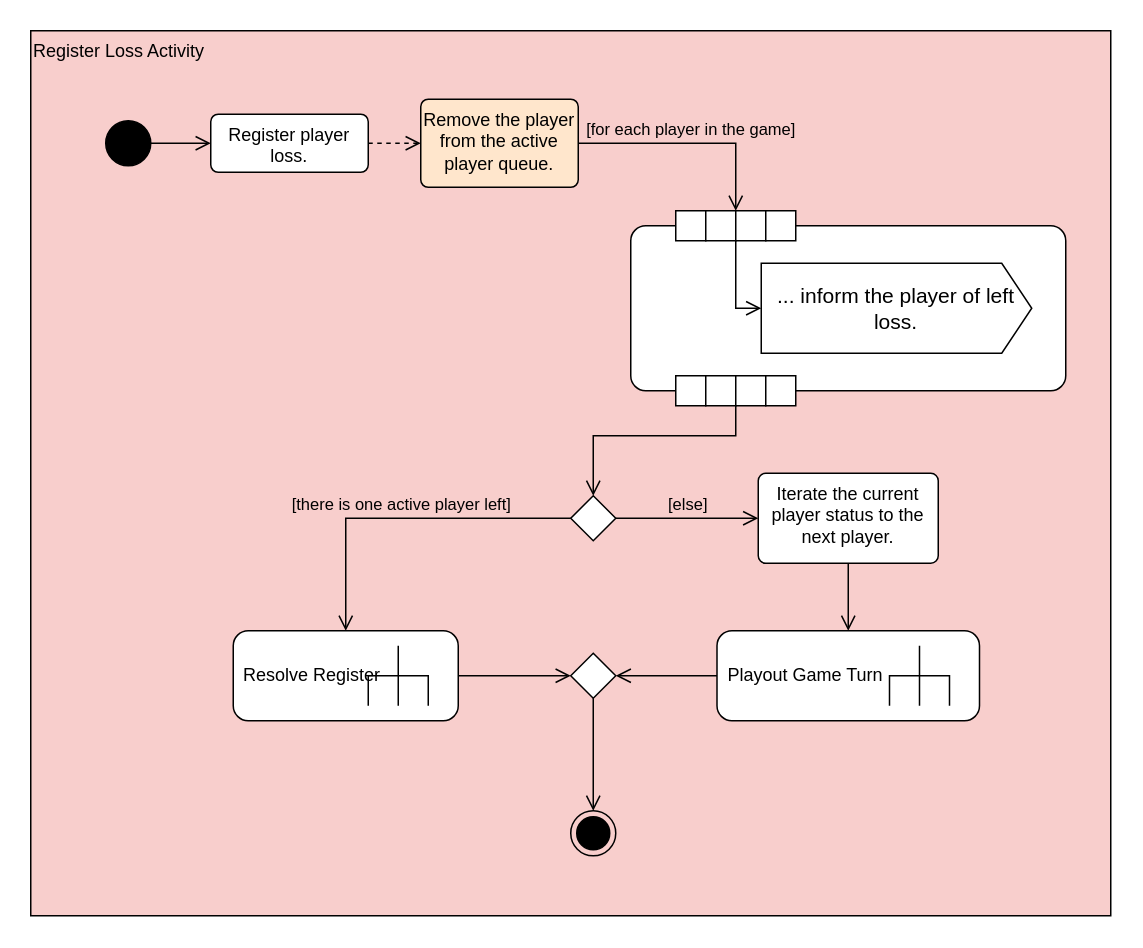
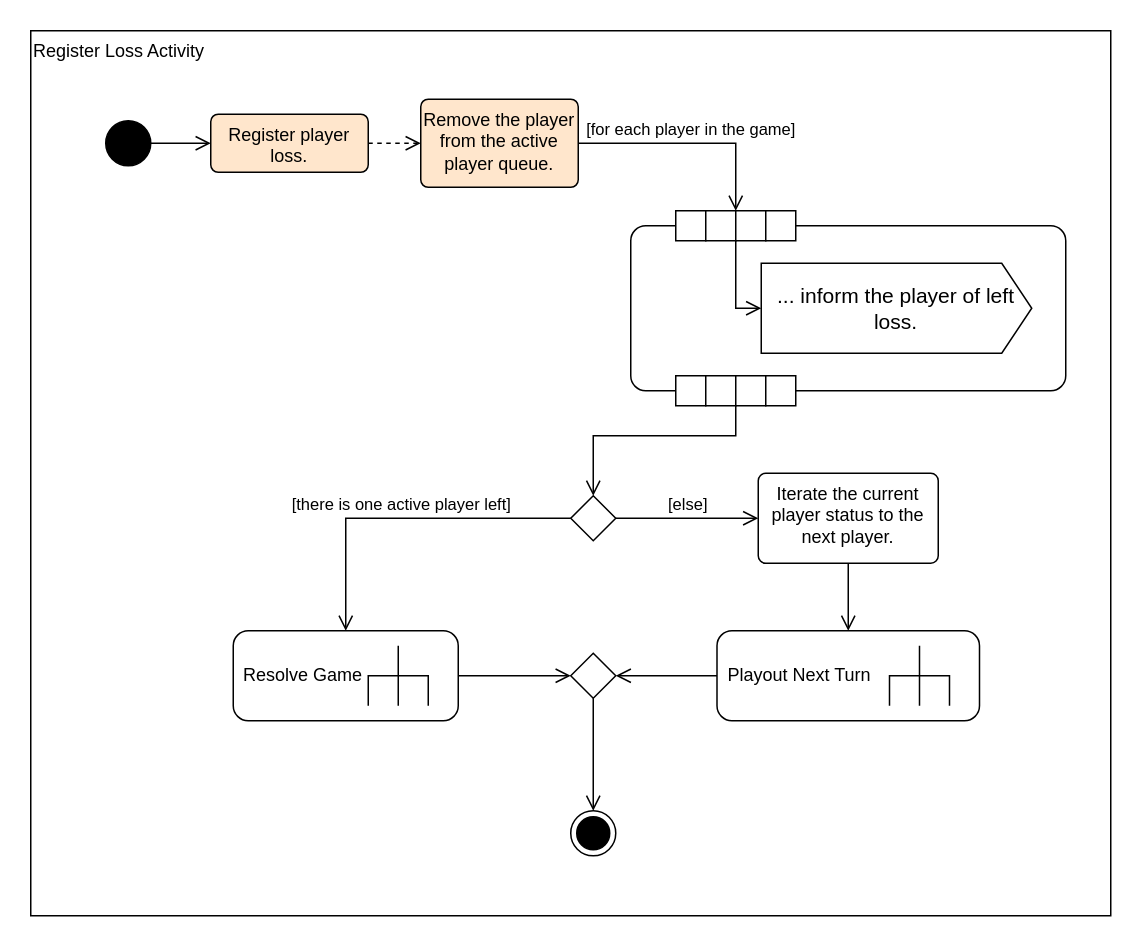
(290, 143) -> (290, 143)
(571, 473) -> (571, 473)
(317, 676) -> (300, 676)
(807, 676) -> (807, 676)
